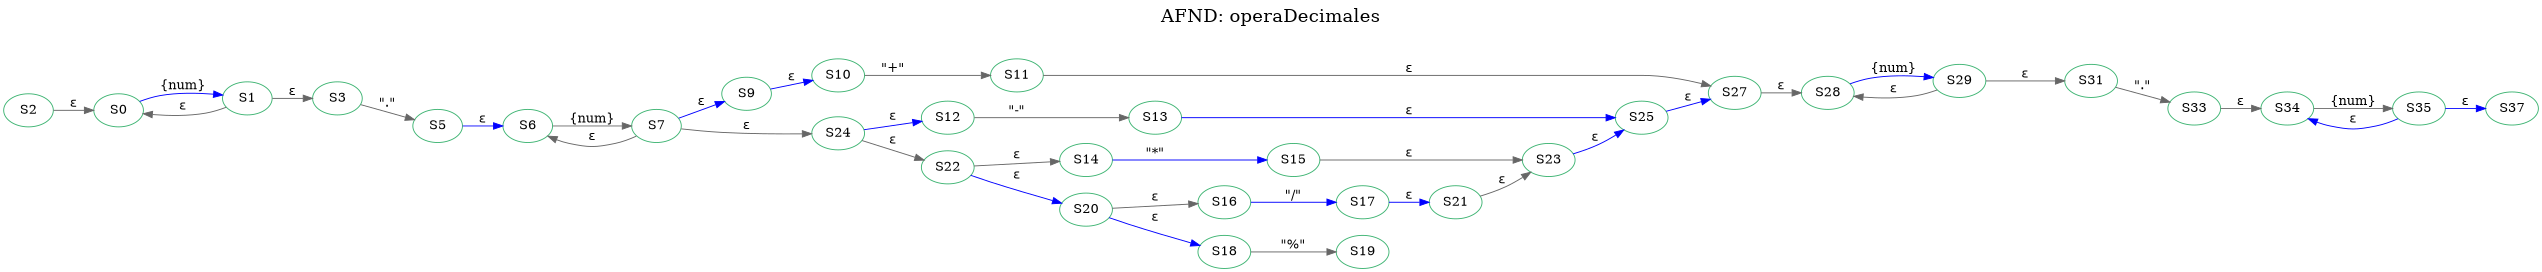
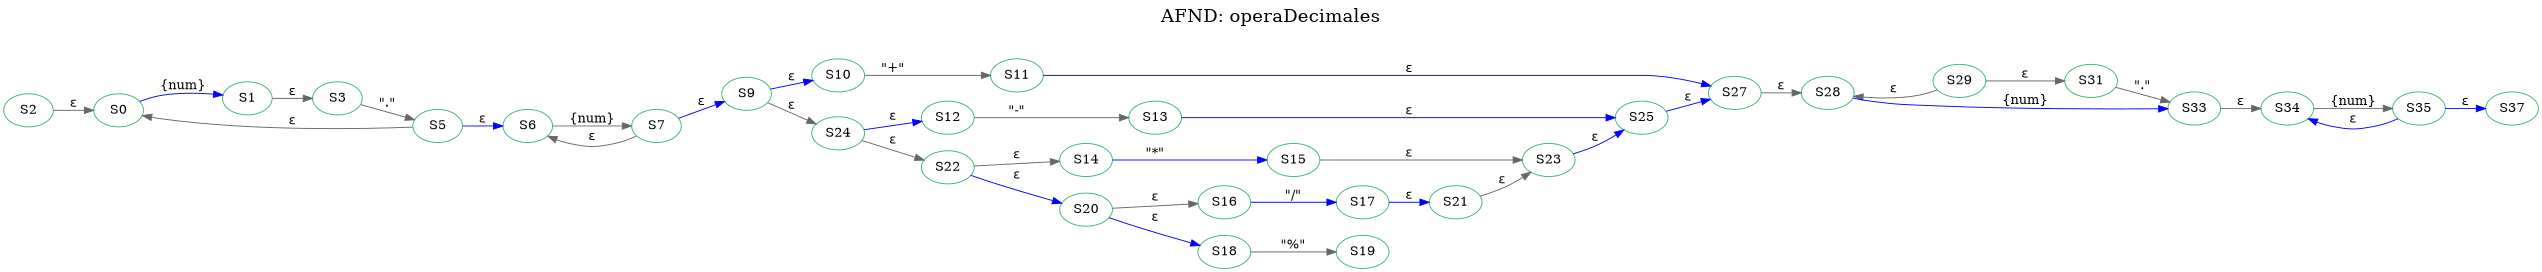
(1373, 75) -> (1373, 75)
(1887, 76) -> (2006, 108)
(190, 115) -> (282, 128)
(742, 133) -> (788, 111)
